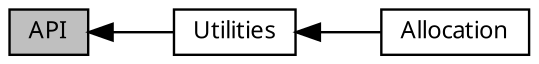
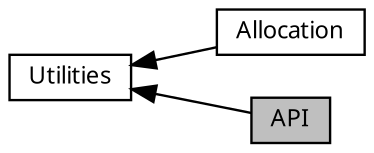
(143, 32) -> (204, 103)
